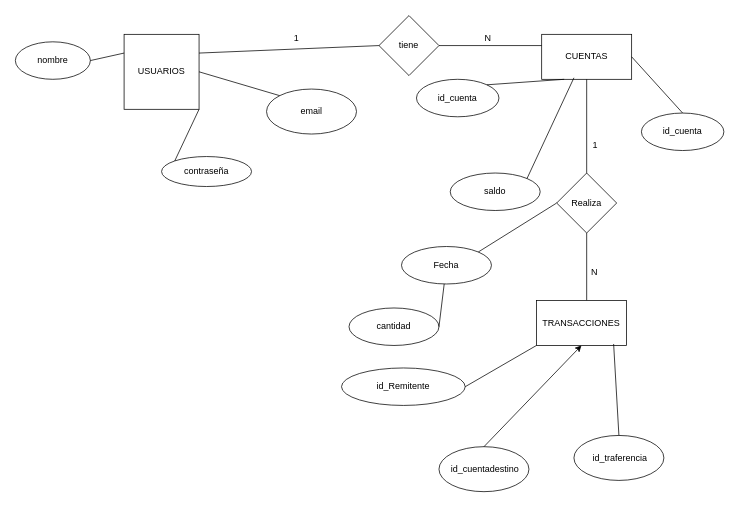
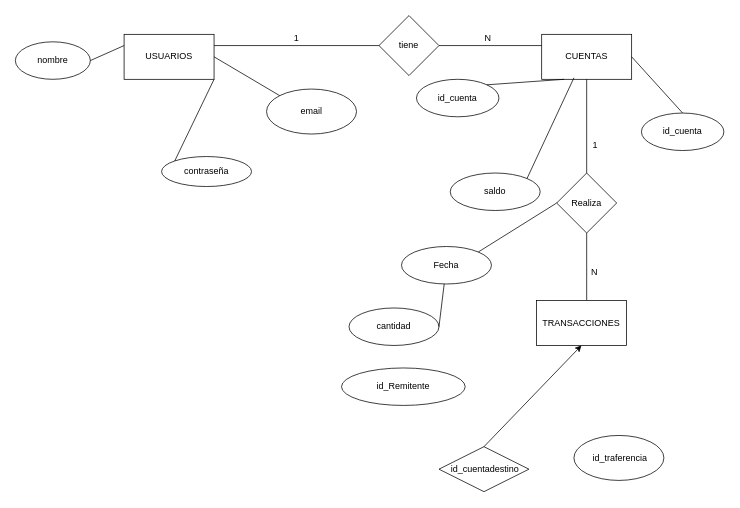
(162, 72) -> (169, 57)
(501, 366) -> none
(617, 390) -> none
(484, 469) -> (484, 469)
